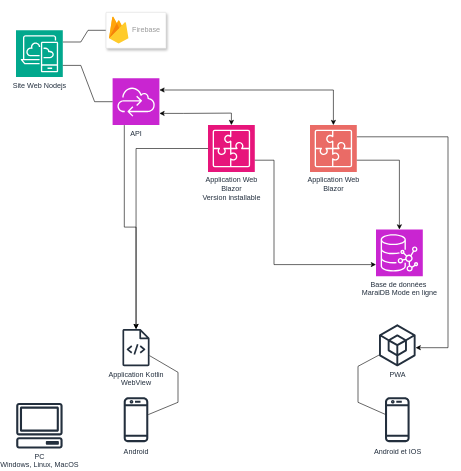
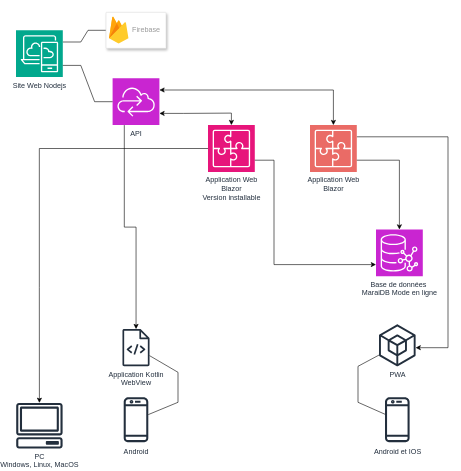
(136, 186) -> (39, 350)
